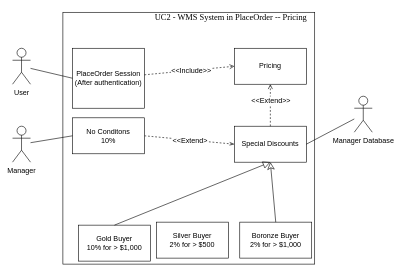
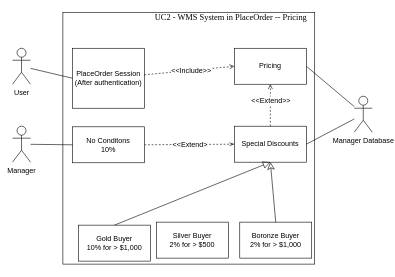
none -> (330, 86)
(108, 136) -> (108, 145)
